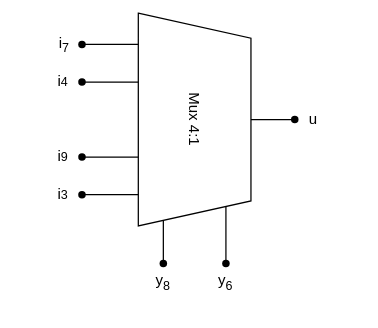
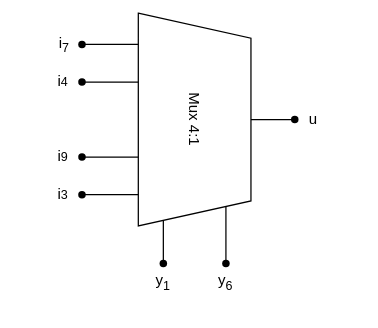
(163, 282) -> (163, 282)
